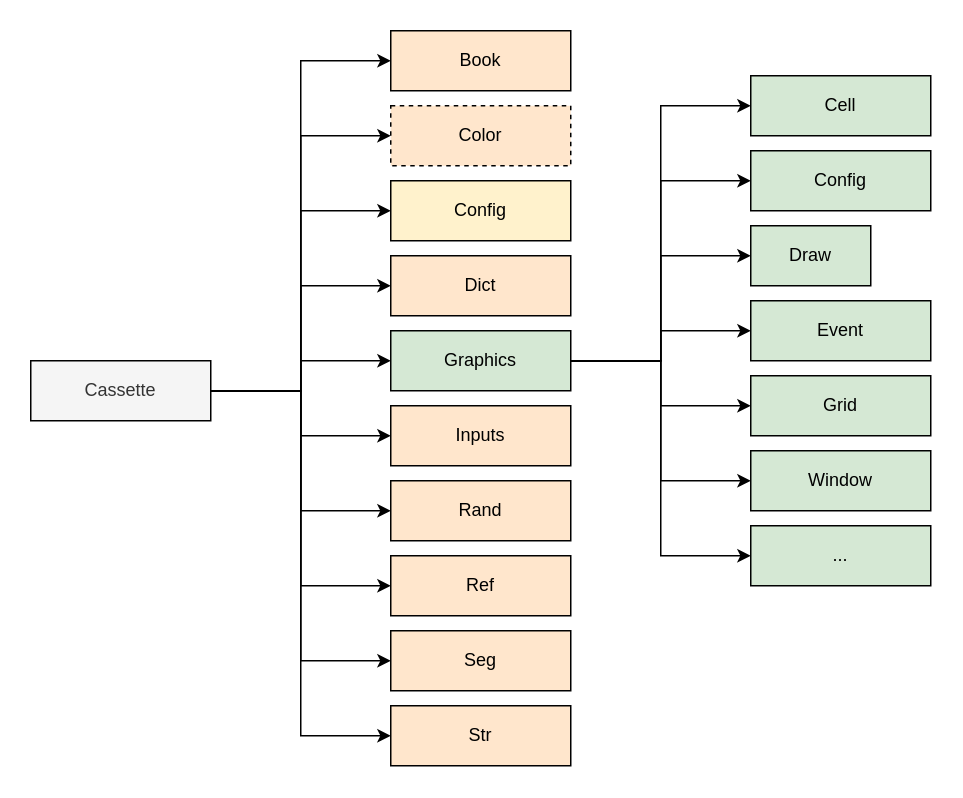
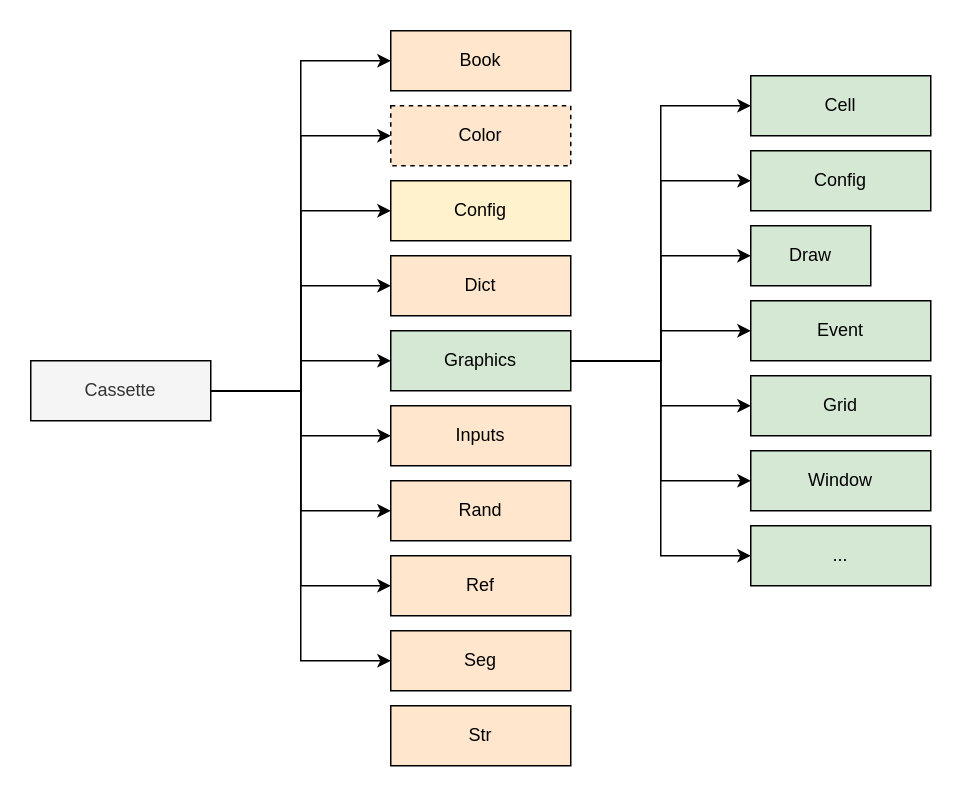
(304, 736) -> none
